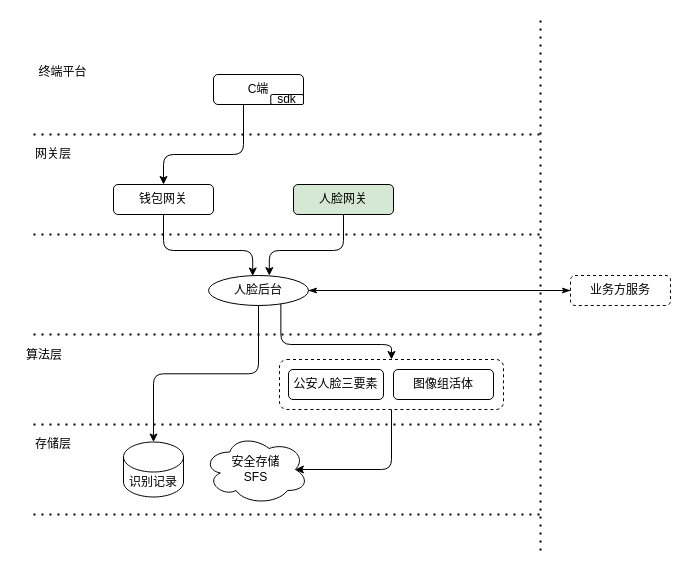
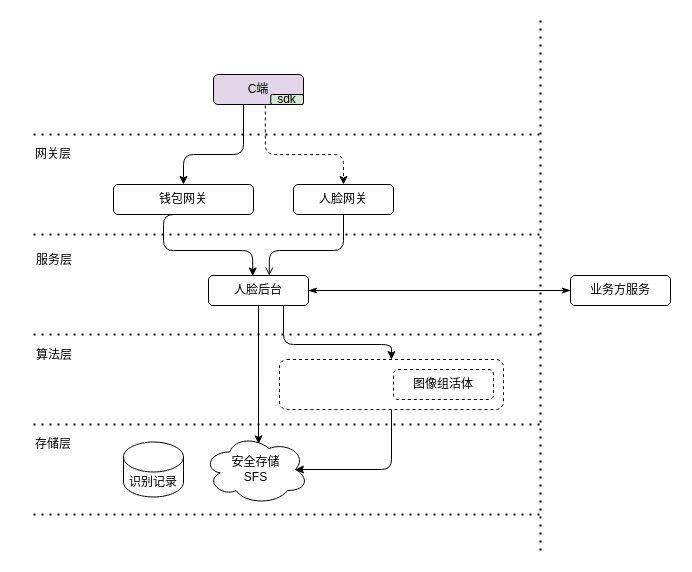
(63, 72) -> none
(259, 90) -> (259, 90)
(287, 100) -> (287, 100)
none -> (291, 155)
(164, 200) -> (184, 200)
(344, 200) -> (344, 200)
none -> (55, 261)
(269, 267) -> (269, 269)
(259, 291) -> (259, 291)
(621, 291) -> (621, 291)
(45, 355) -> (55, 355)
(181, 374) -> (259, 401)
(336, 385) -> none
(444, 385) -> (444, 385)
